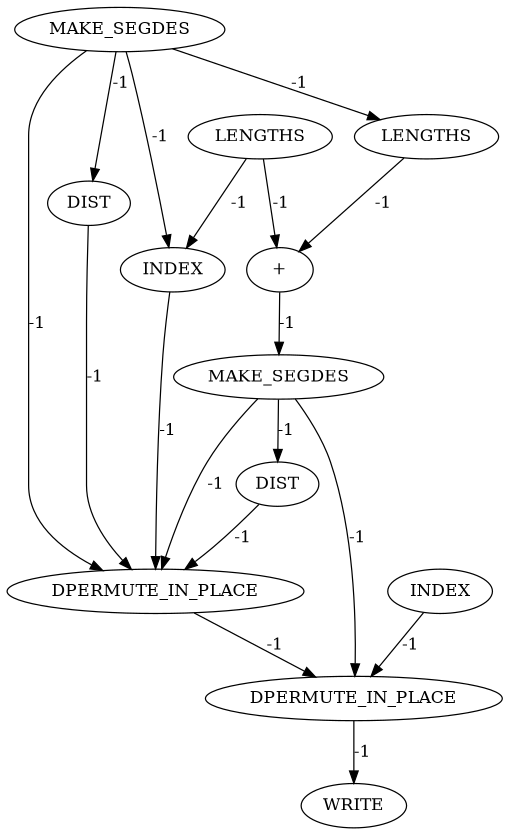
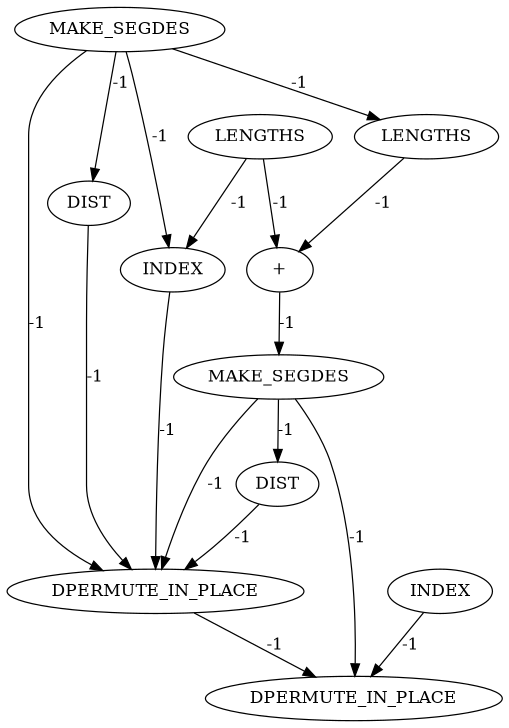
(354, 806) -> none
